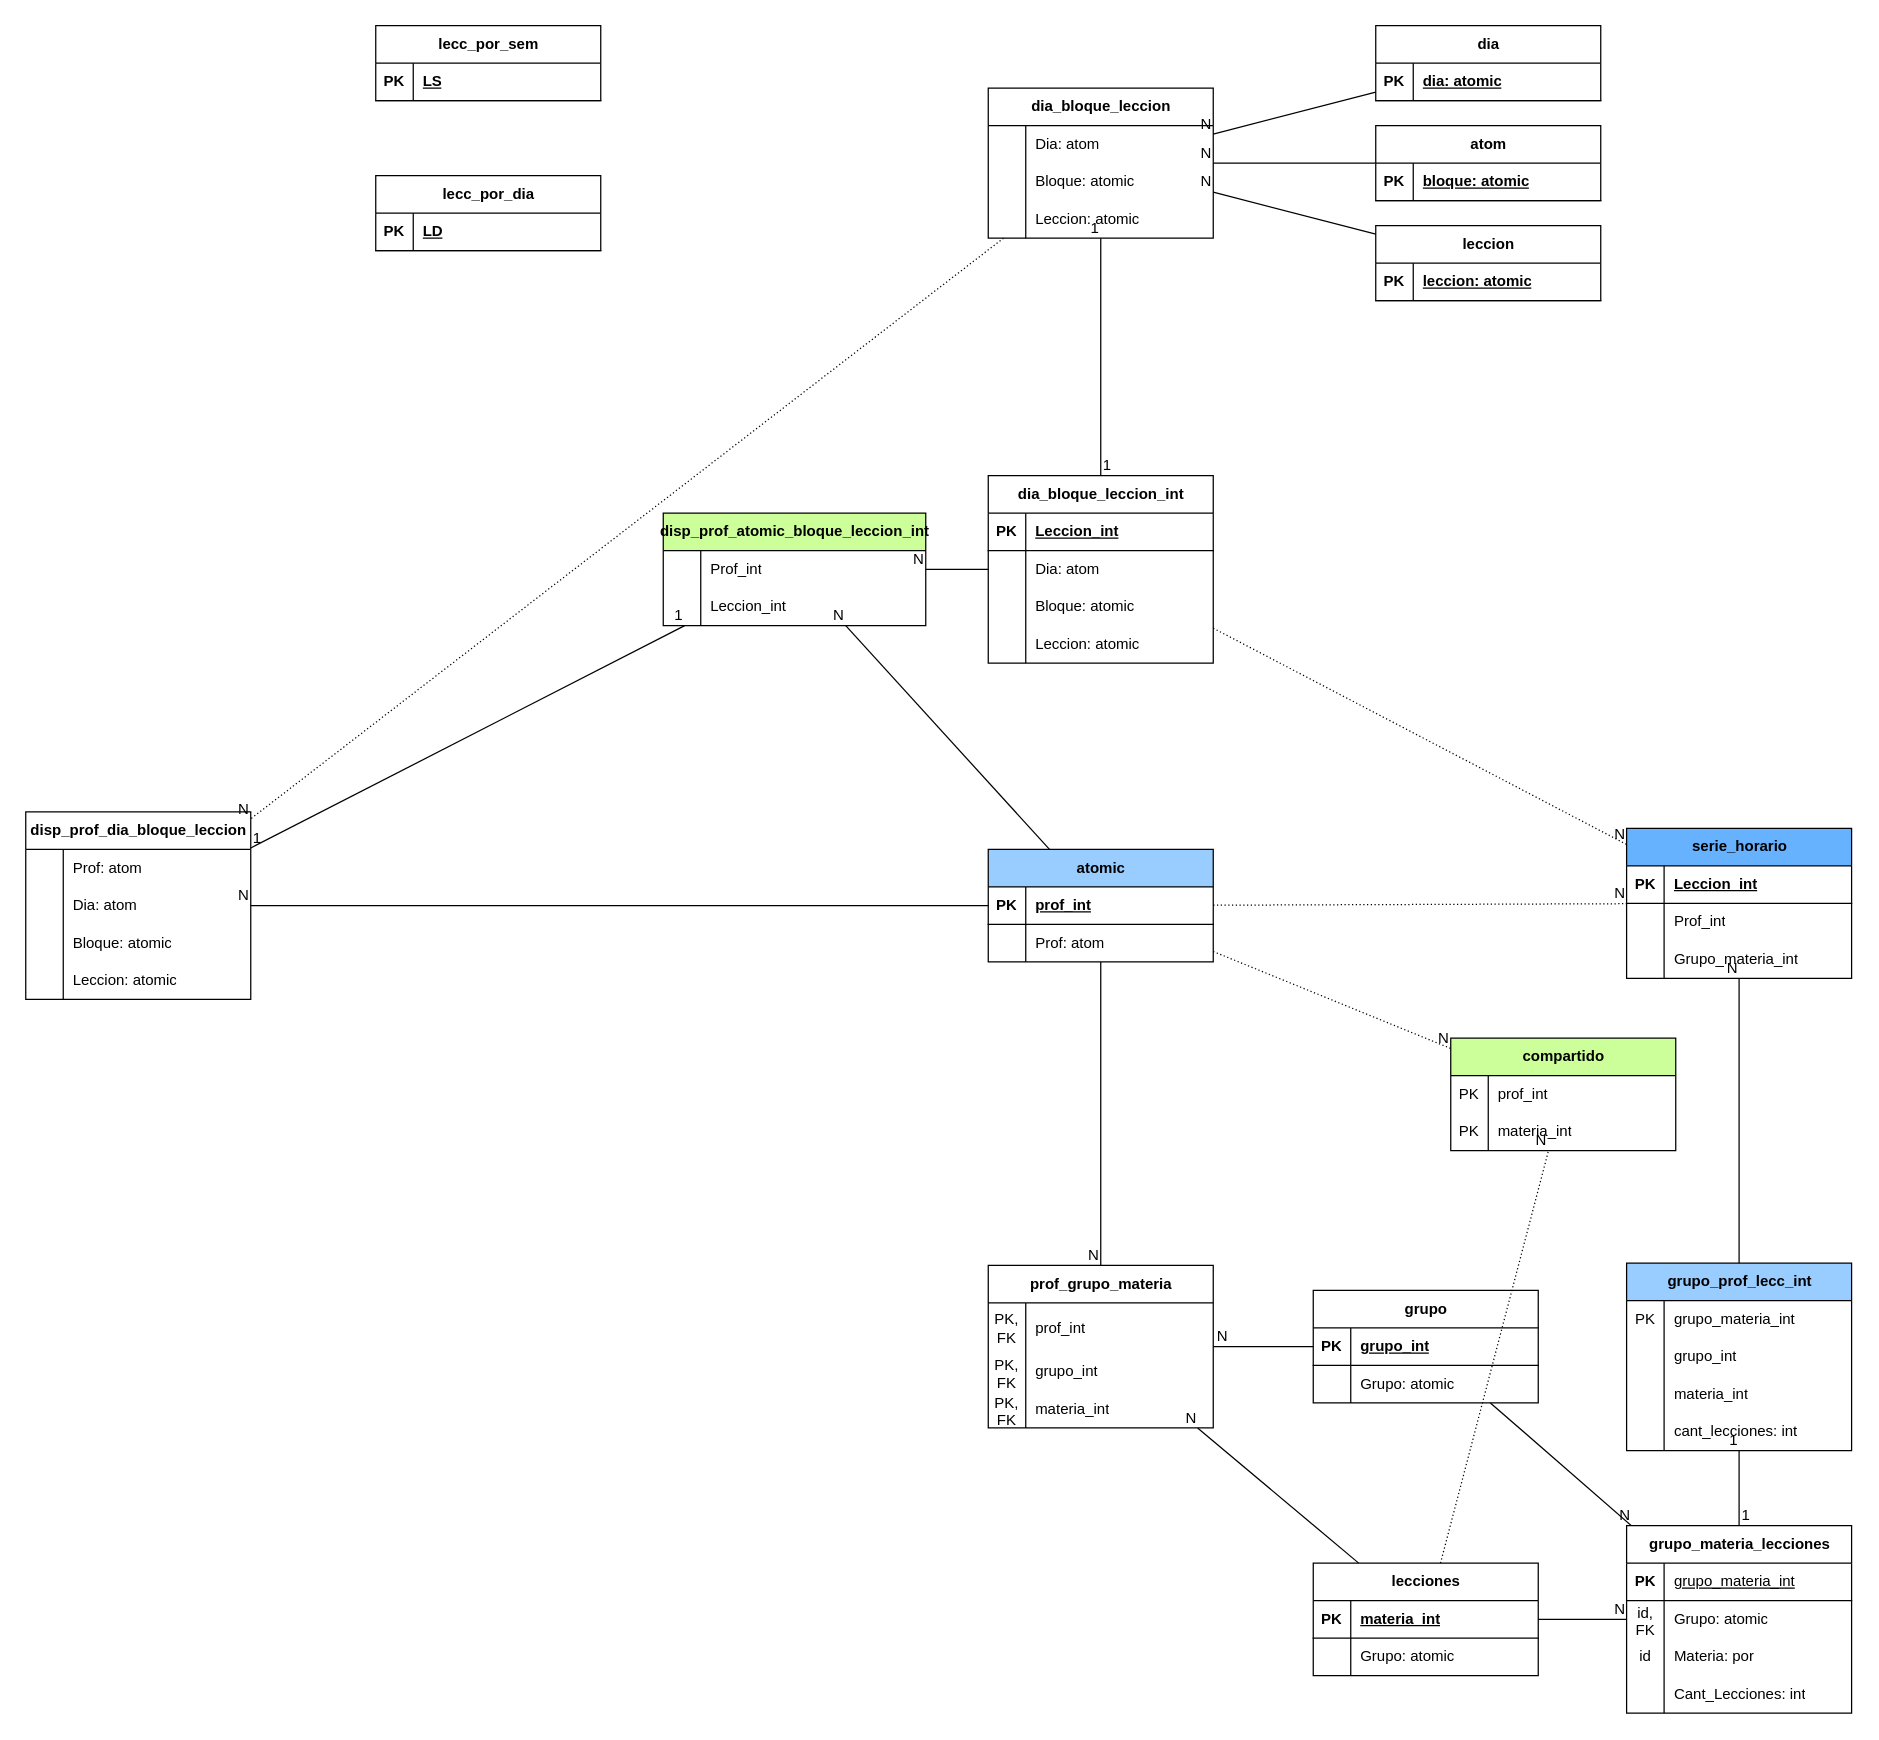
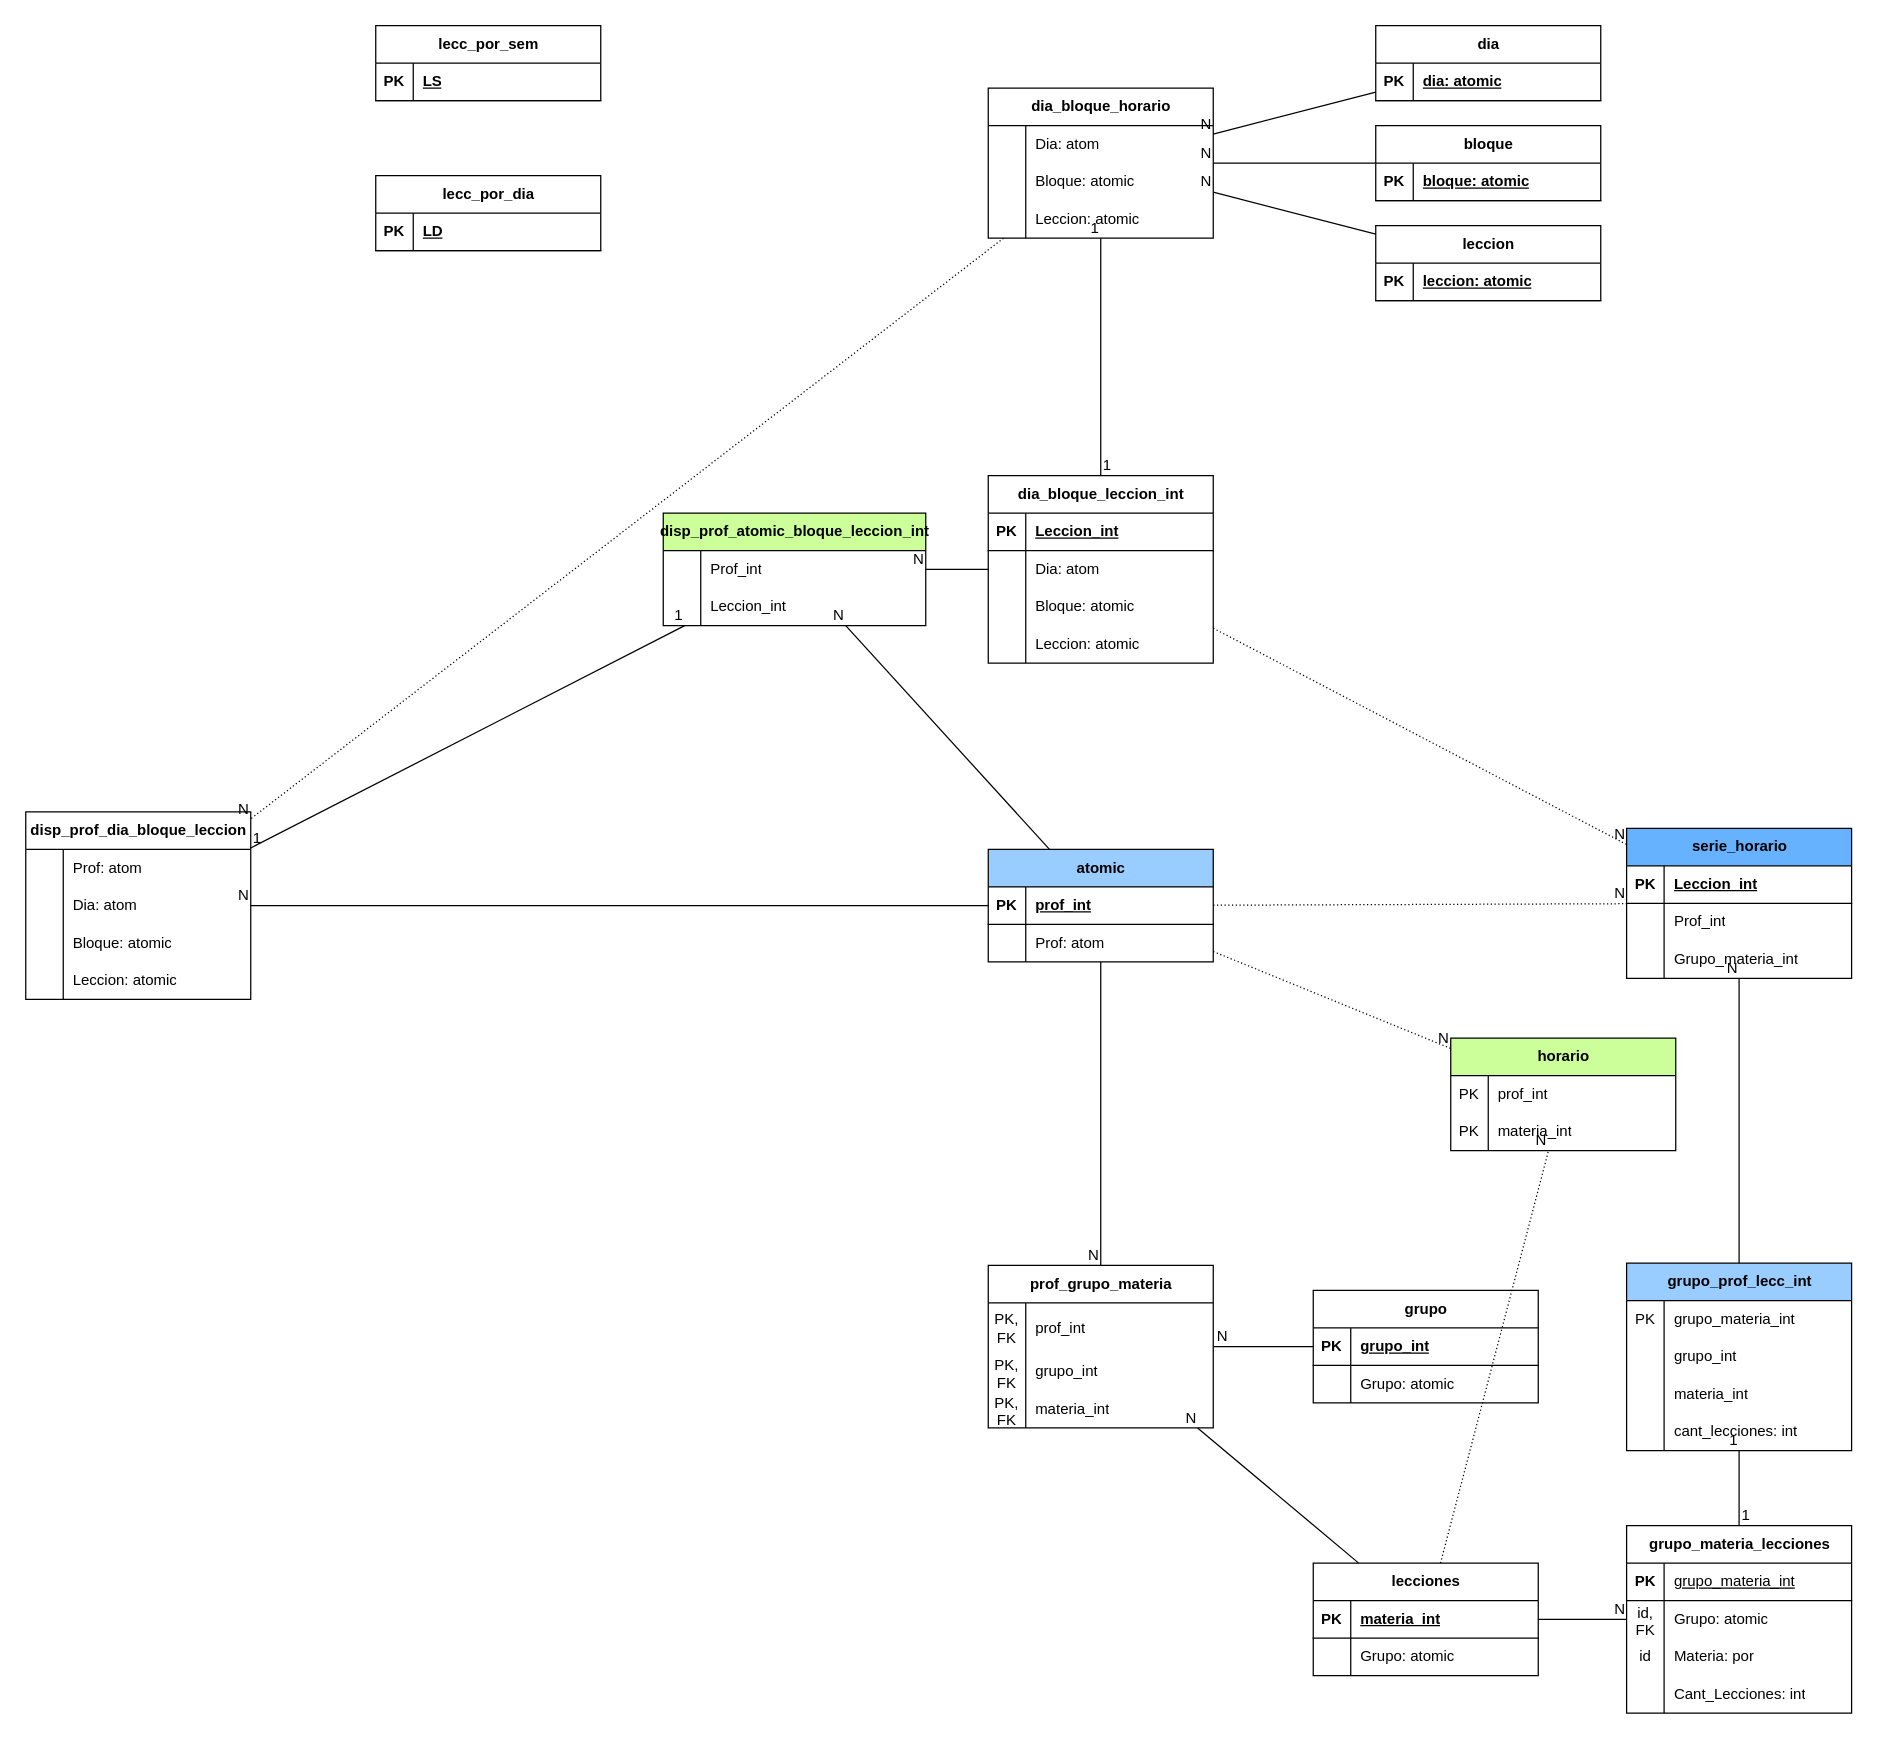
(1101, 107) -> (1101, 107)
(1489, 144) -> (1489, 144)
(1564, 1057) -> (1564, 1057)
(1562, 1465) -> none
